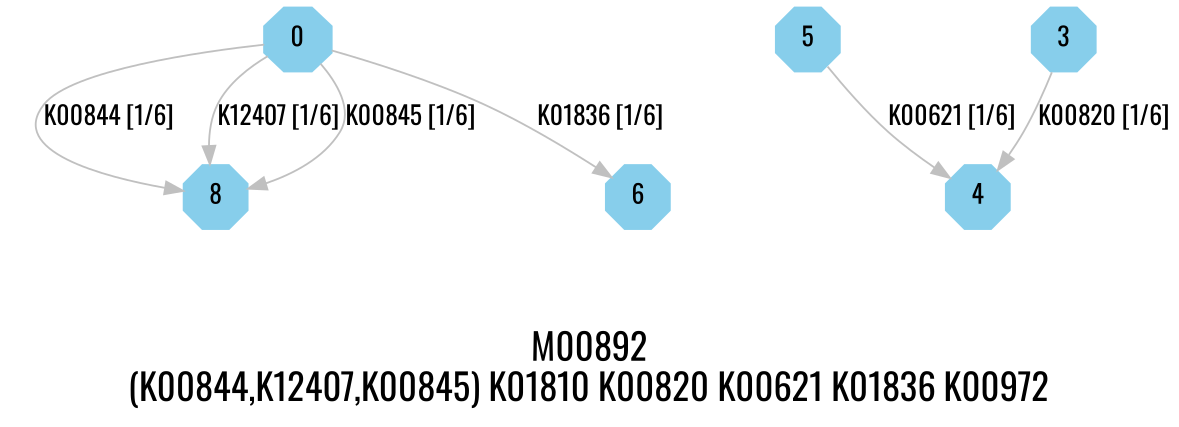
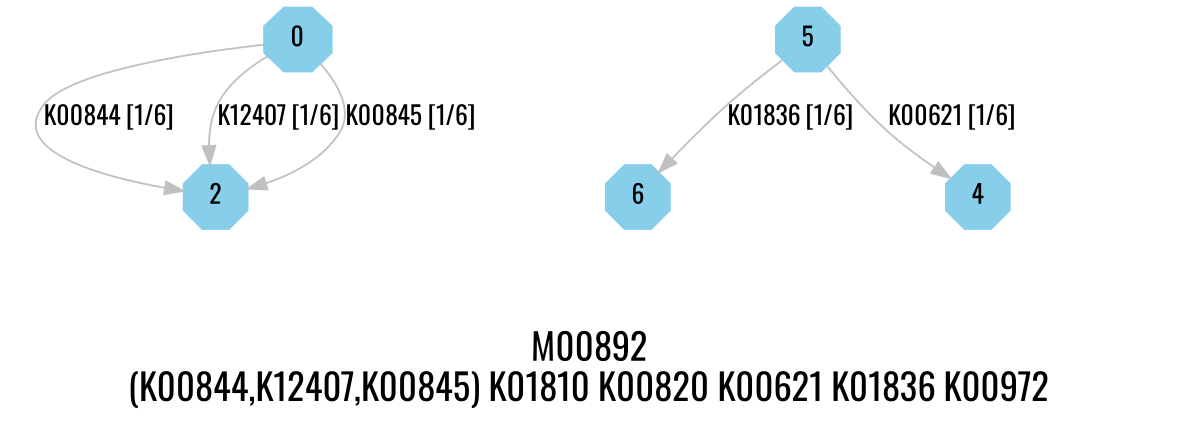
(1064, 39) -> none
(469, 98) -> (725, 107)
(216, 197) -> (216, 197)
